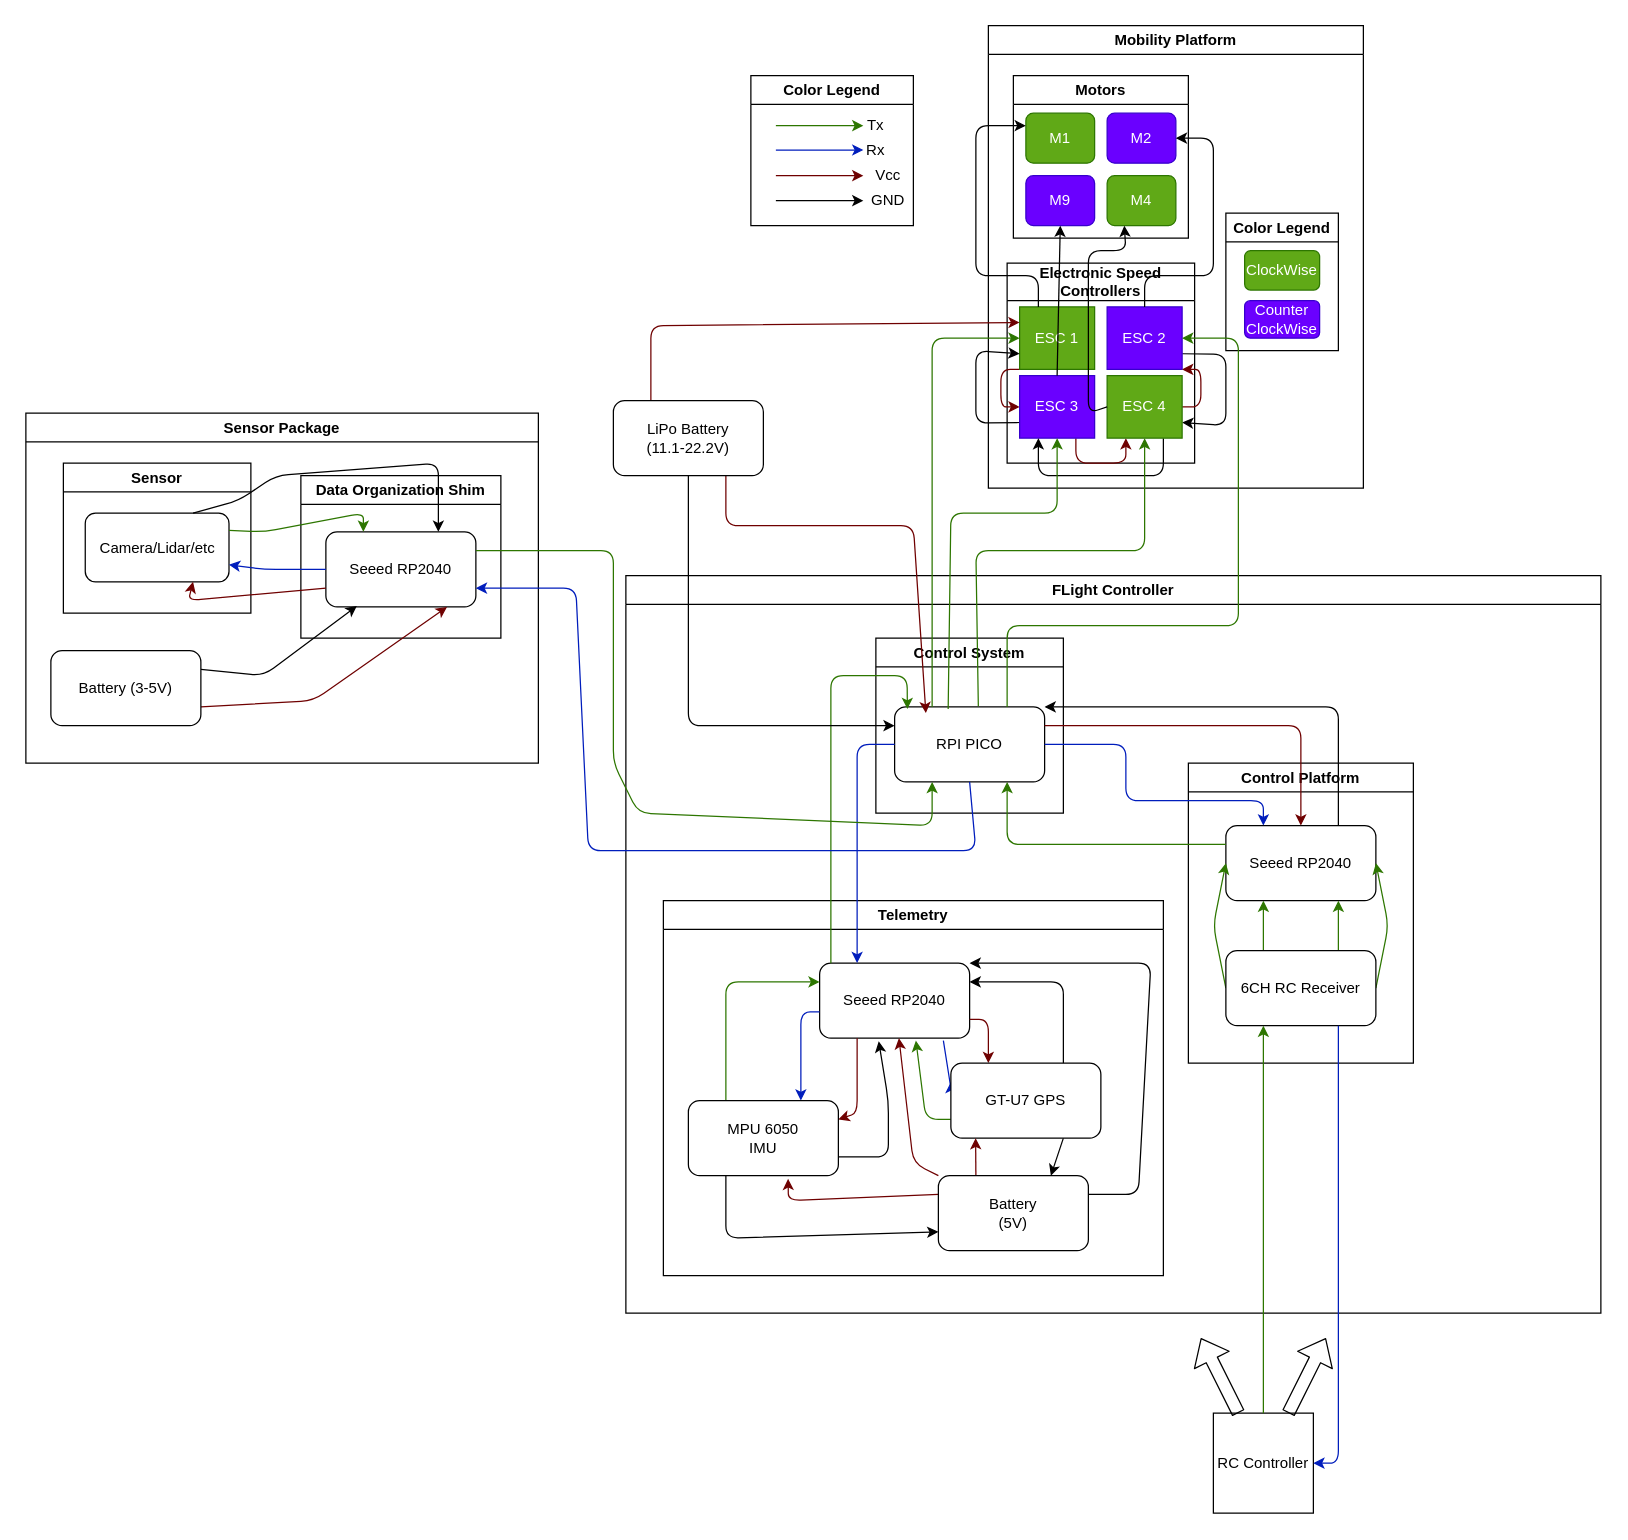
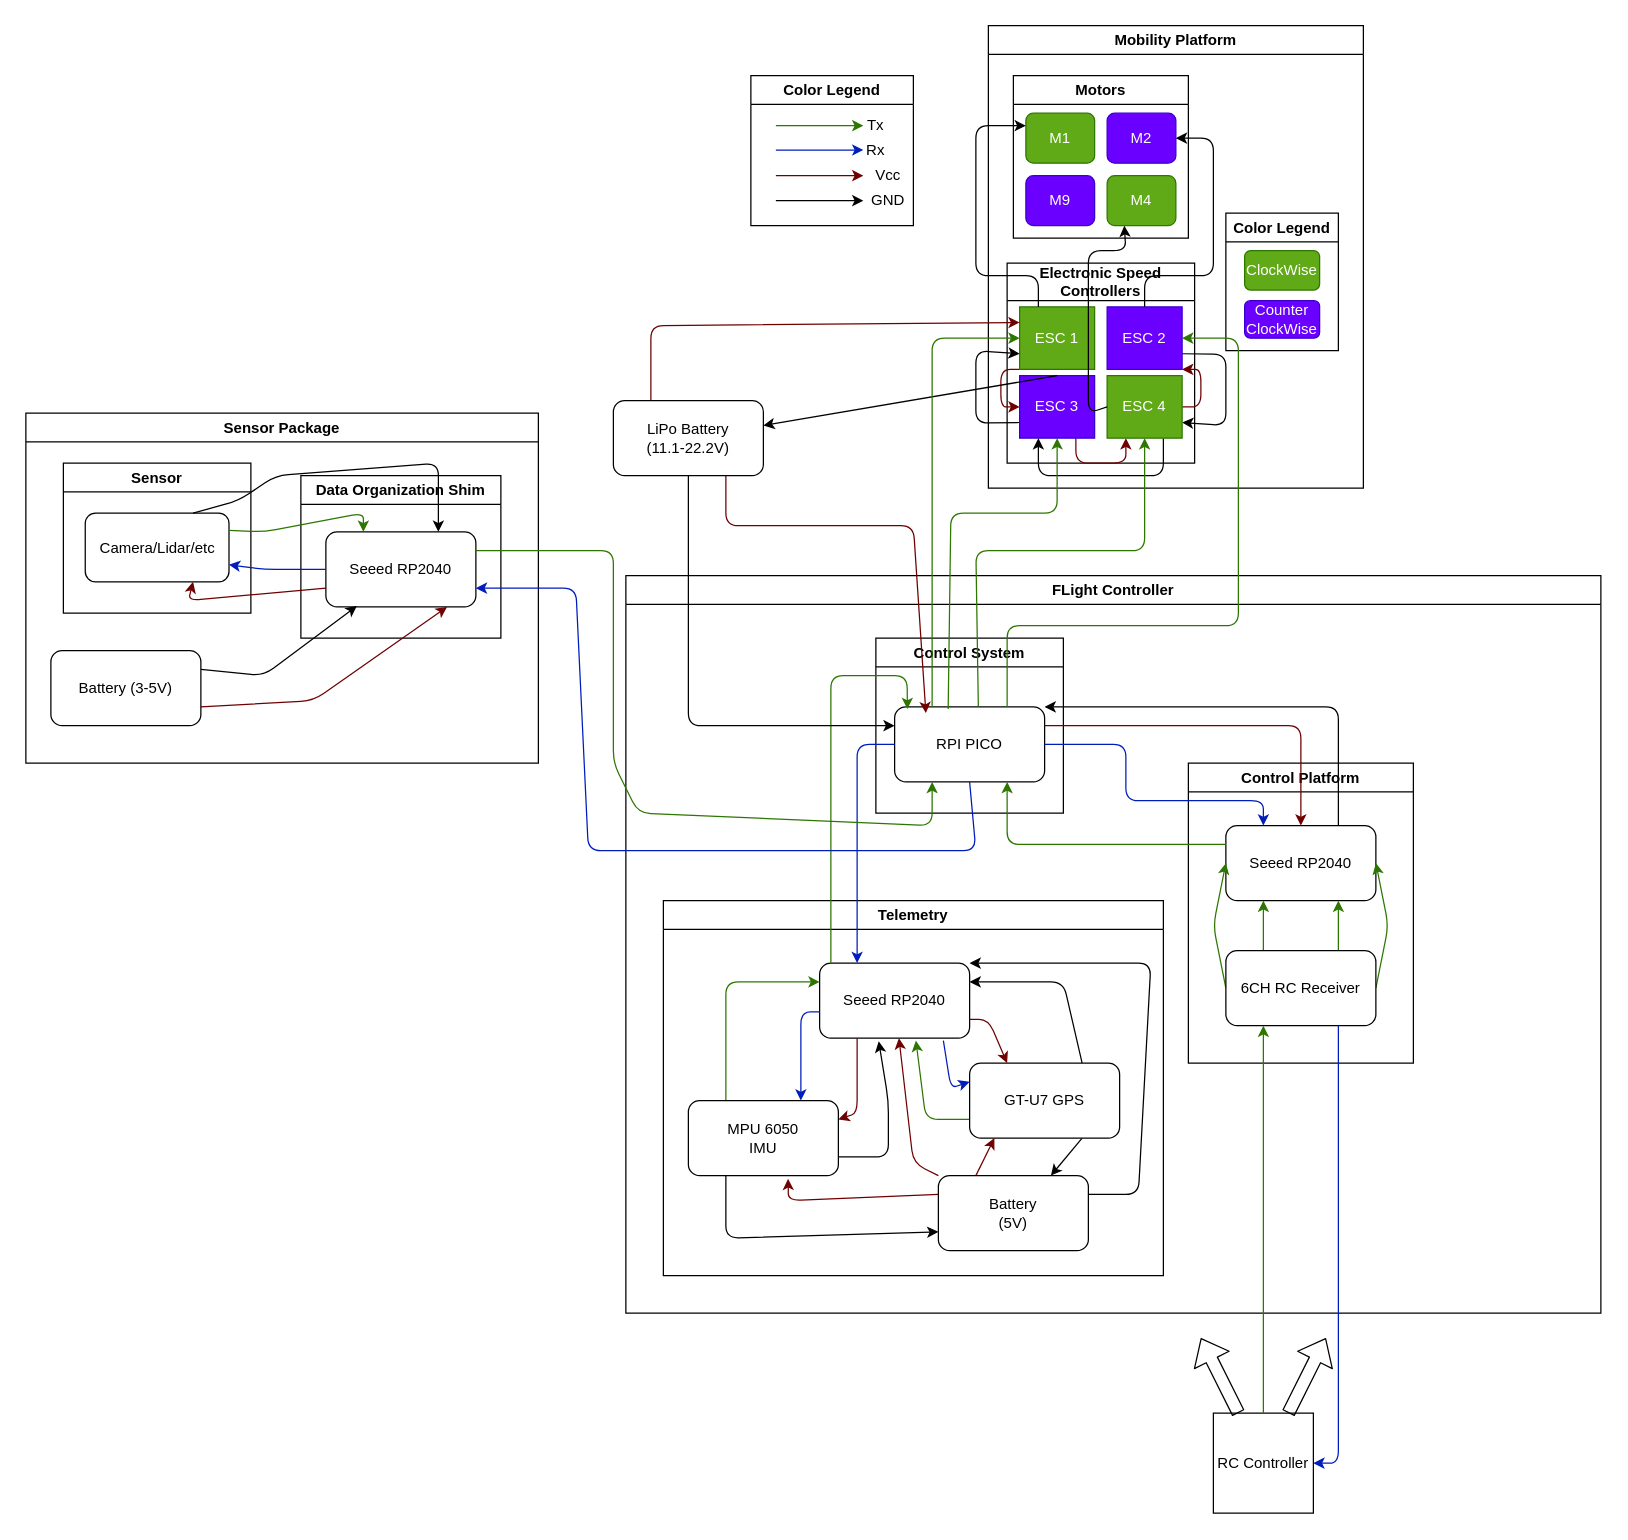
(1058, 305) -> (914, 400)
(1026, 1101) -> (1044, 1101)
